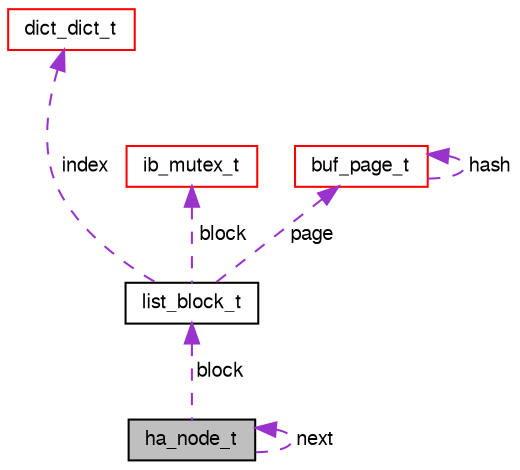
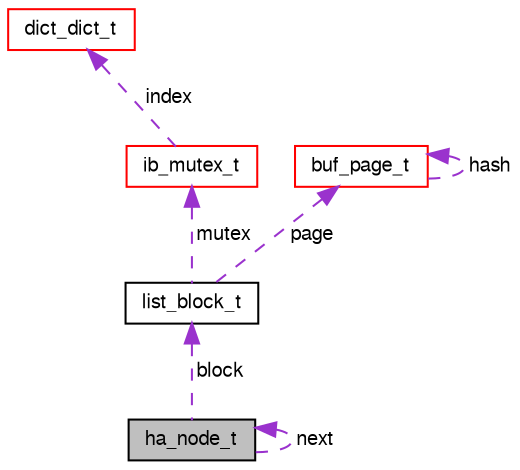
(63, 197) -> (139, 106)
(222, 235) -> (222, 235)
